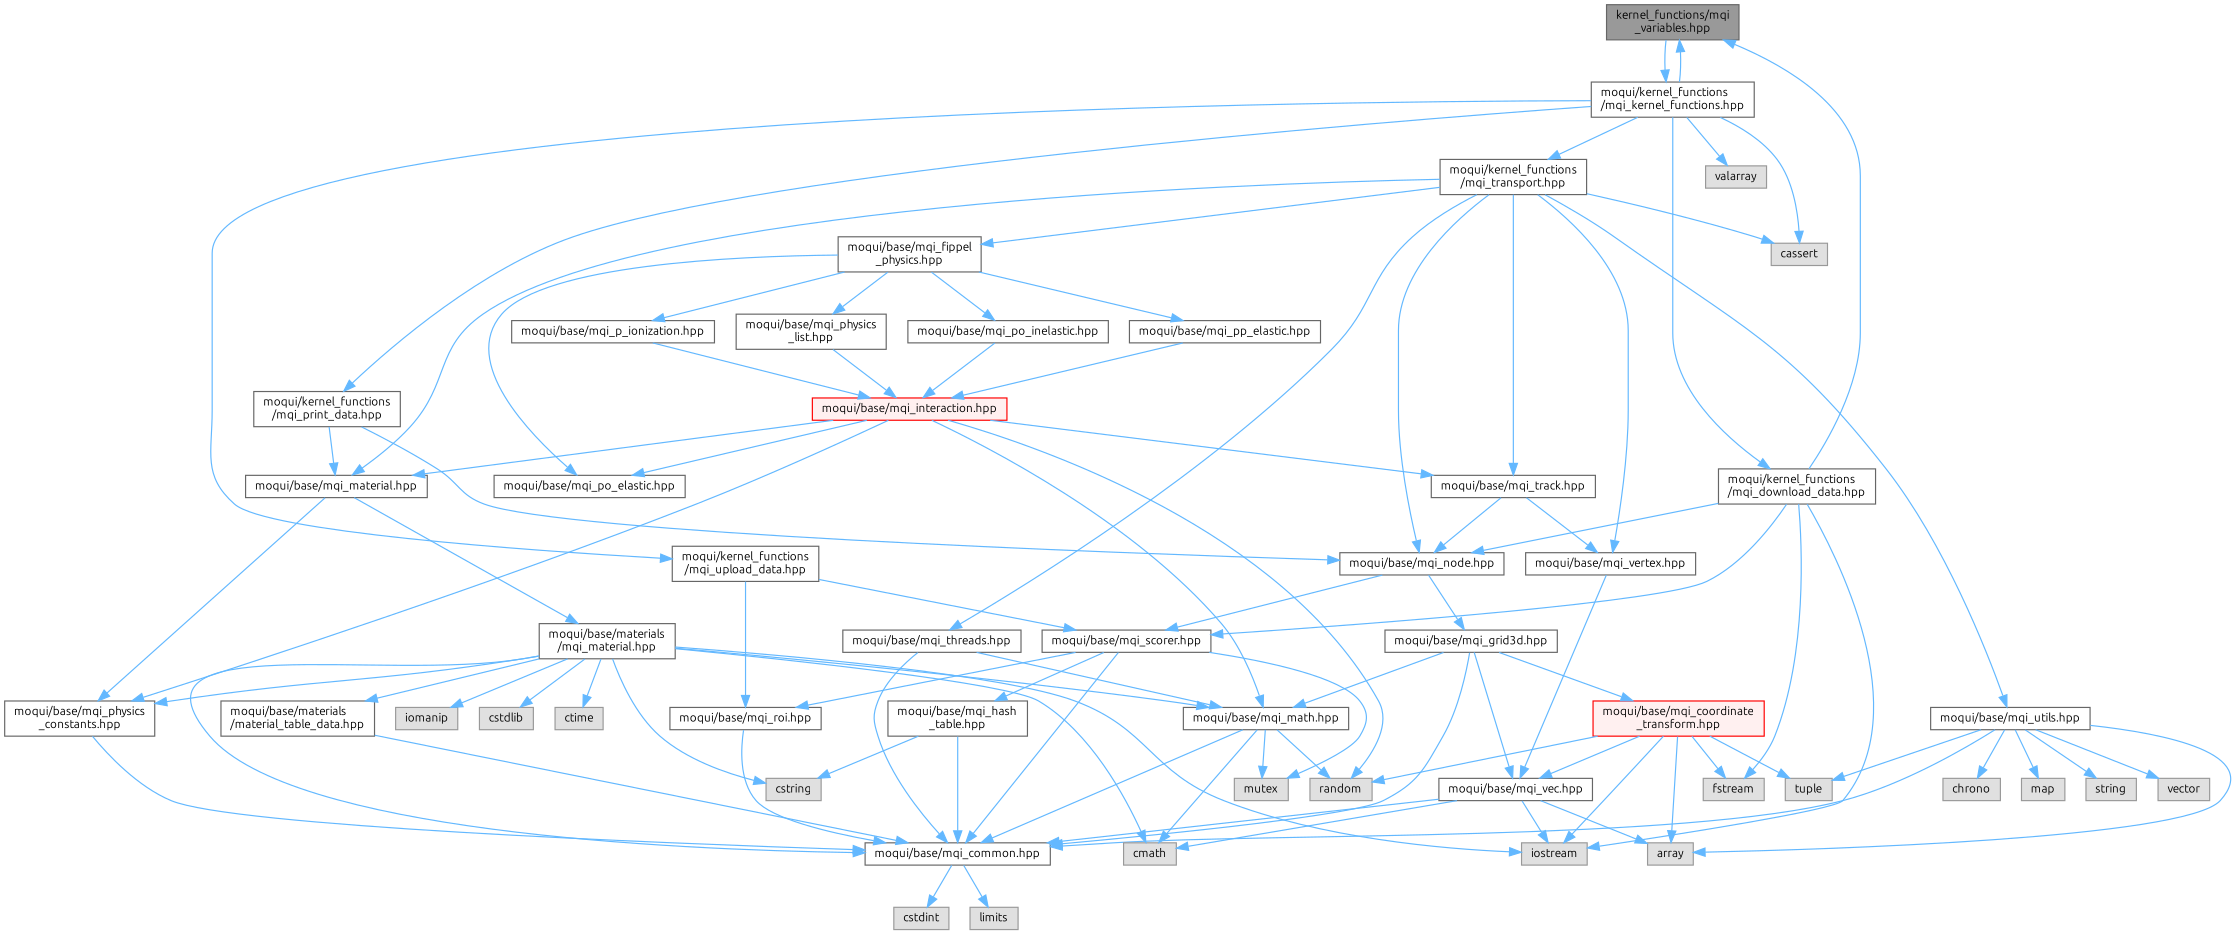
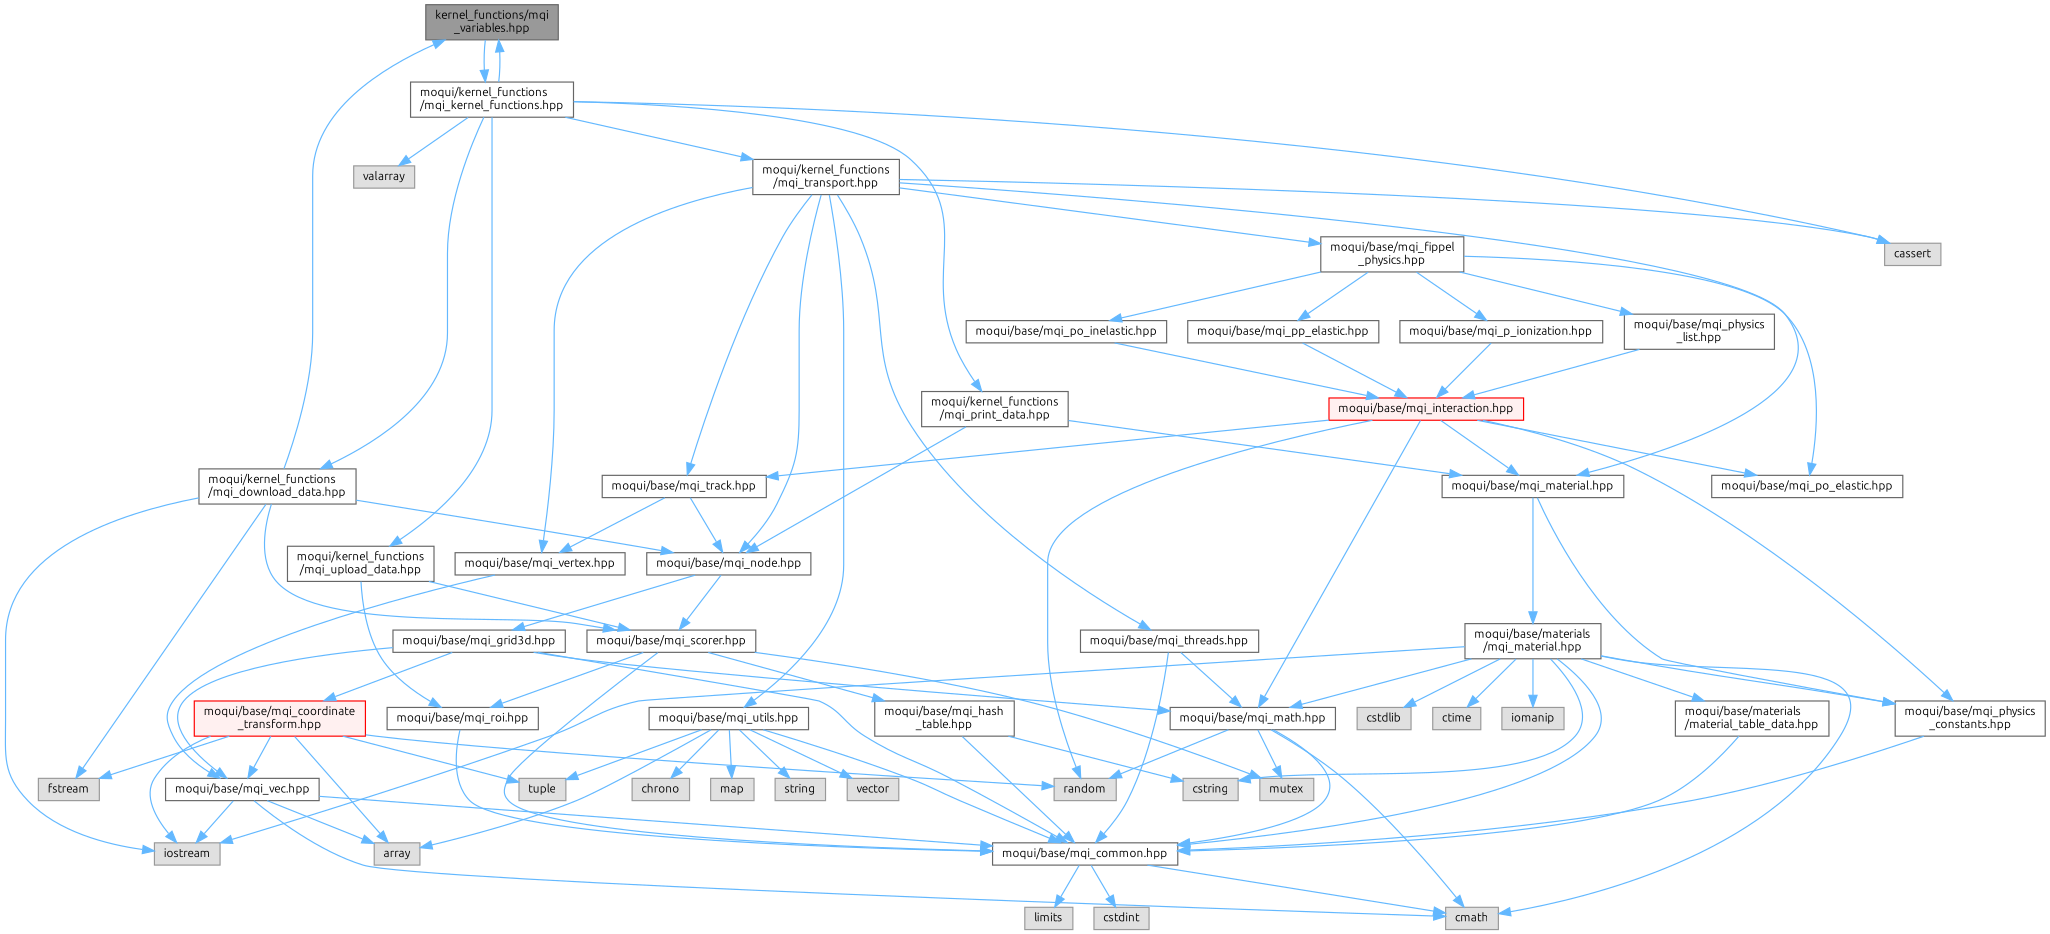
none -> (1291, 888)
